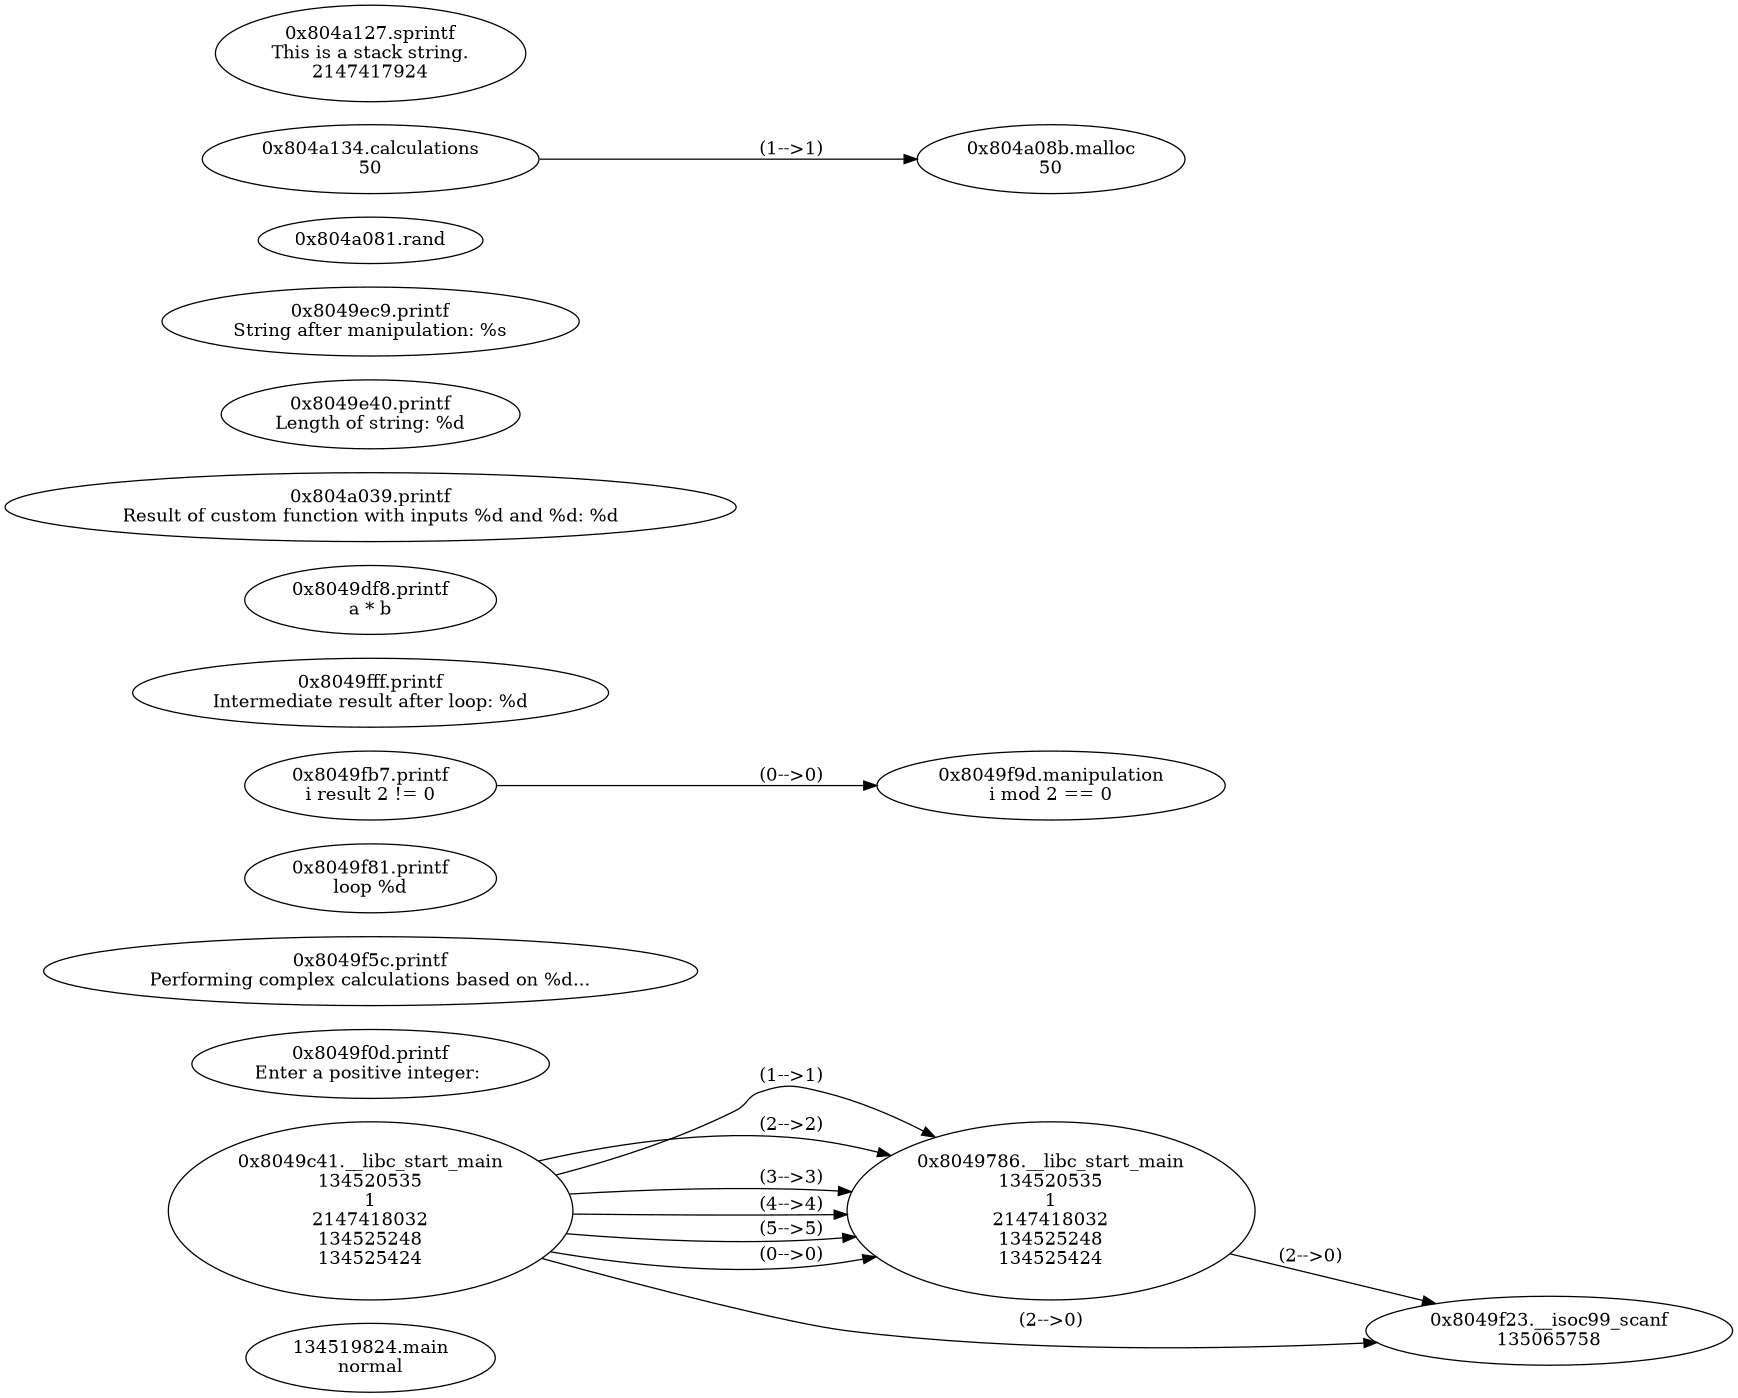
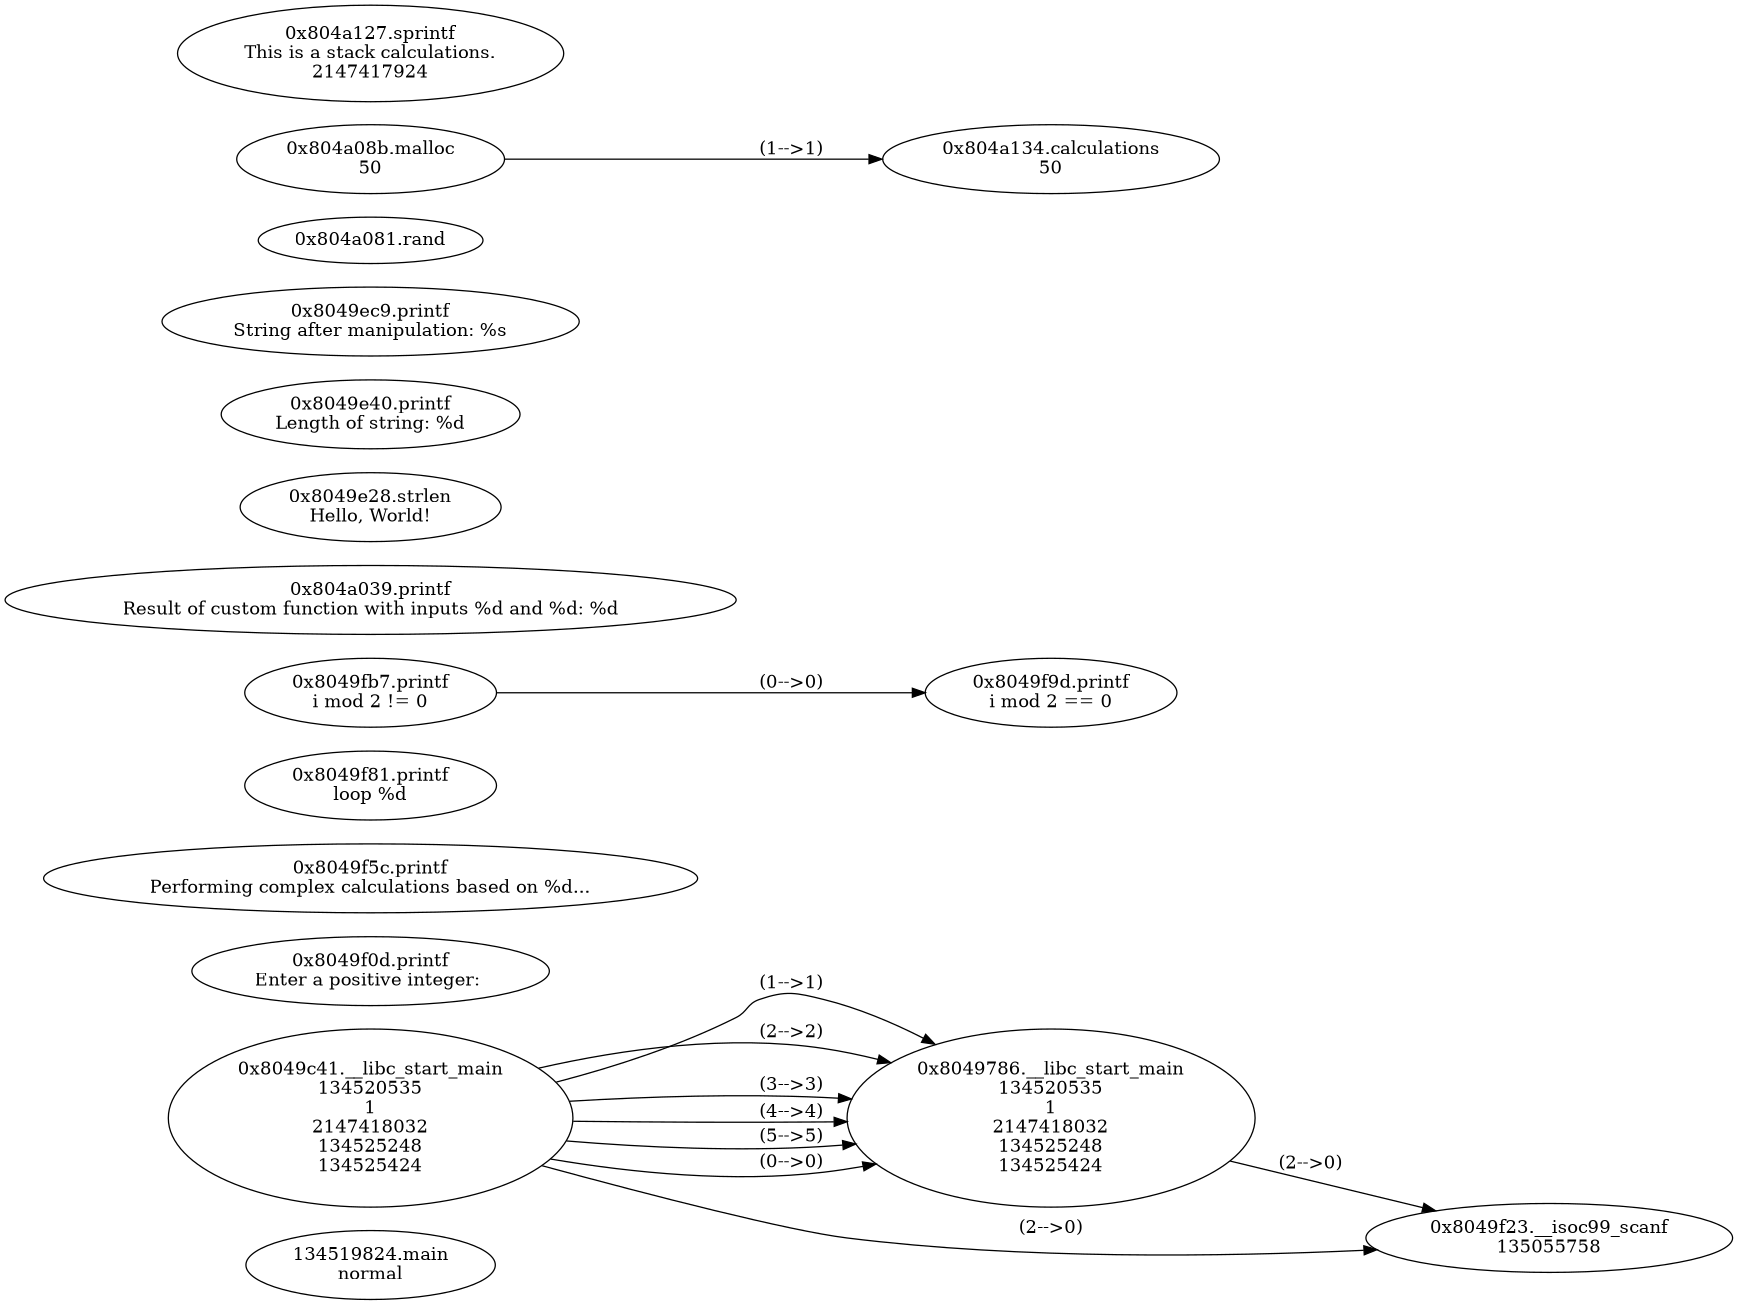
(371, 53) -> (371, 53)
(722, 159) -> (687, 159)
none -> (371, 507)
(371, 600) -> none
(371, 693) -> none
(371, 785) -> (371, 693)
(1051, 785) -> (1051, 693)
(1549, 1331) -> (1549, 1238)
